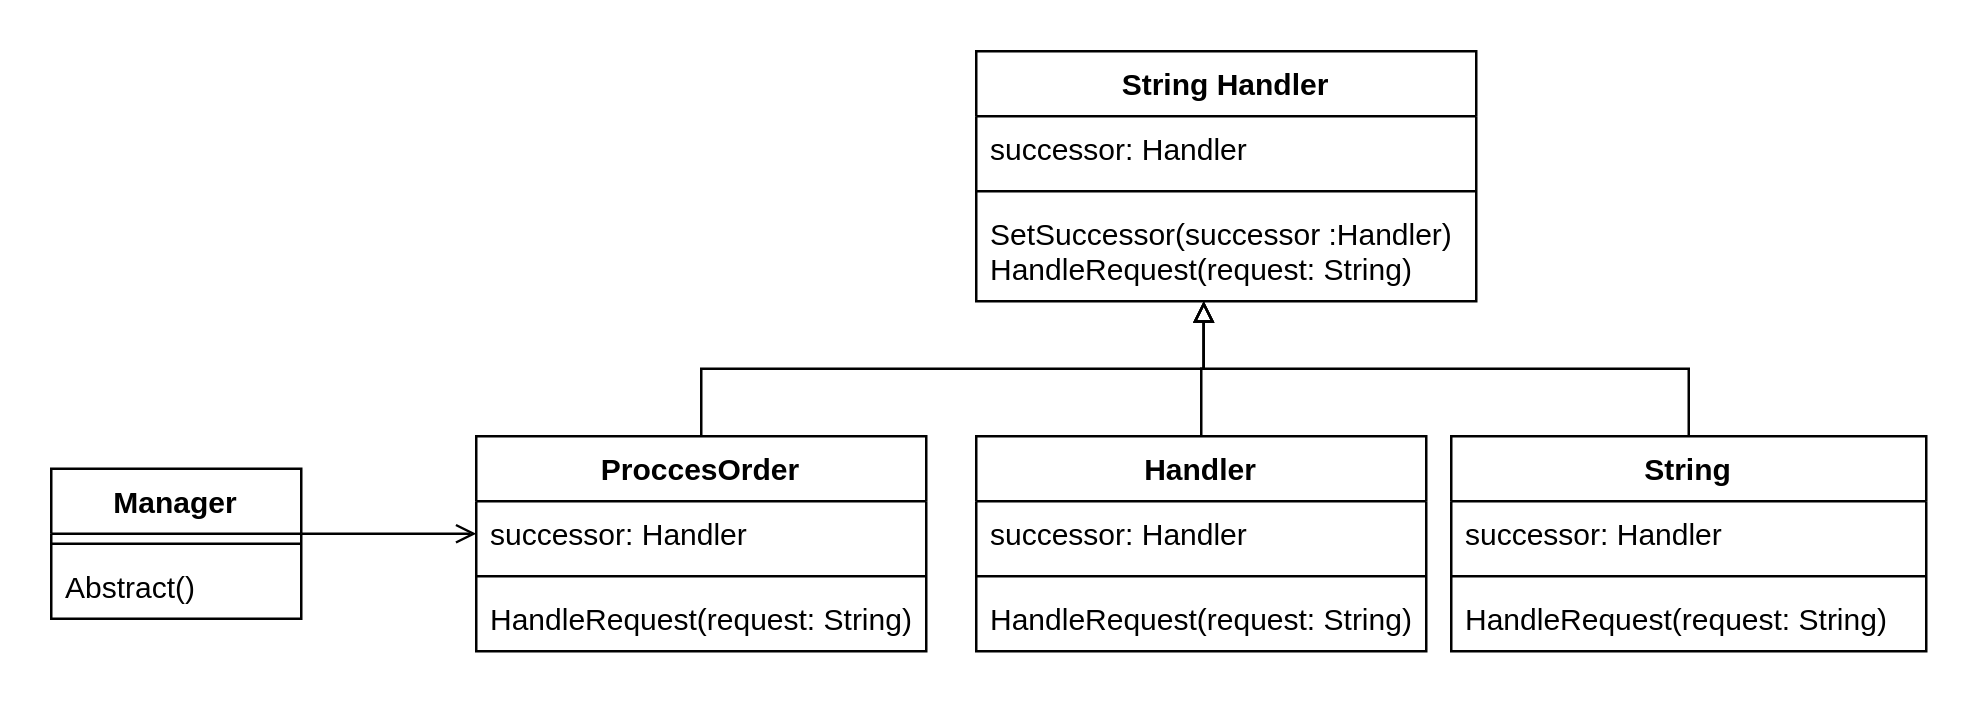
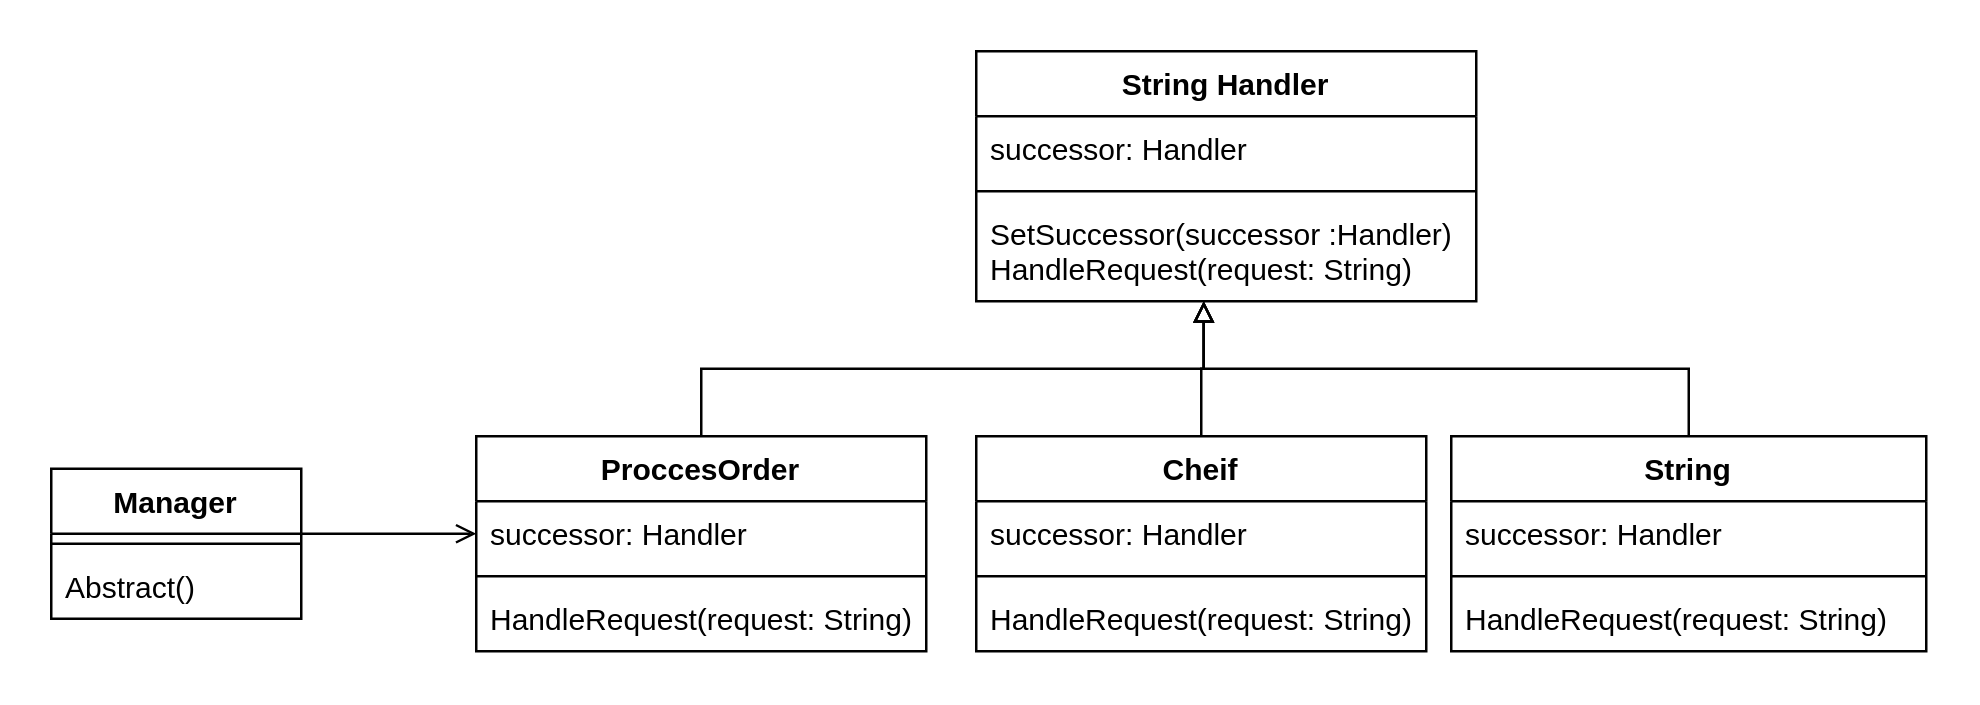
(1200, 470) -> (1200, 470)
